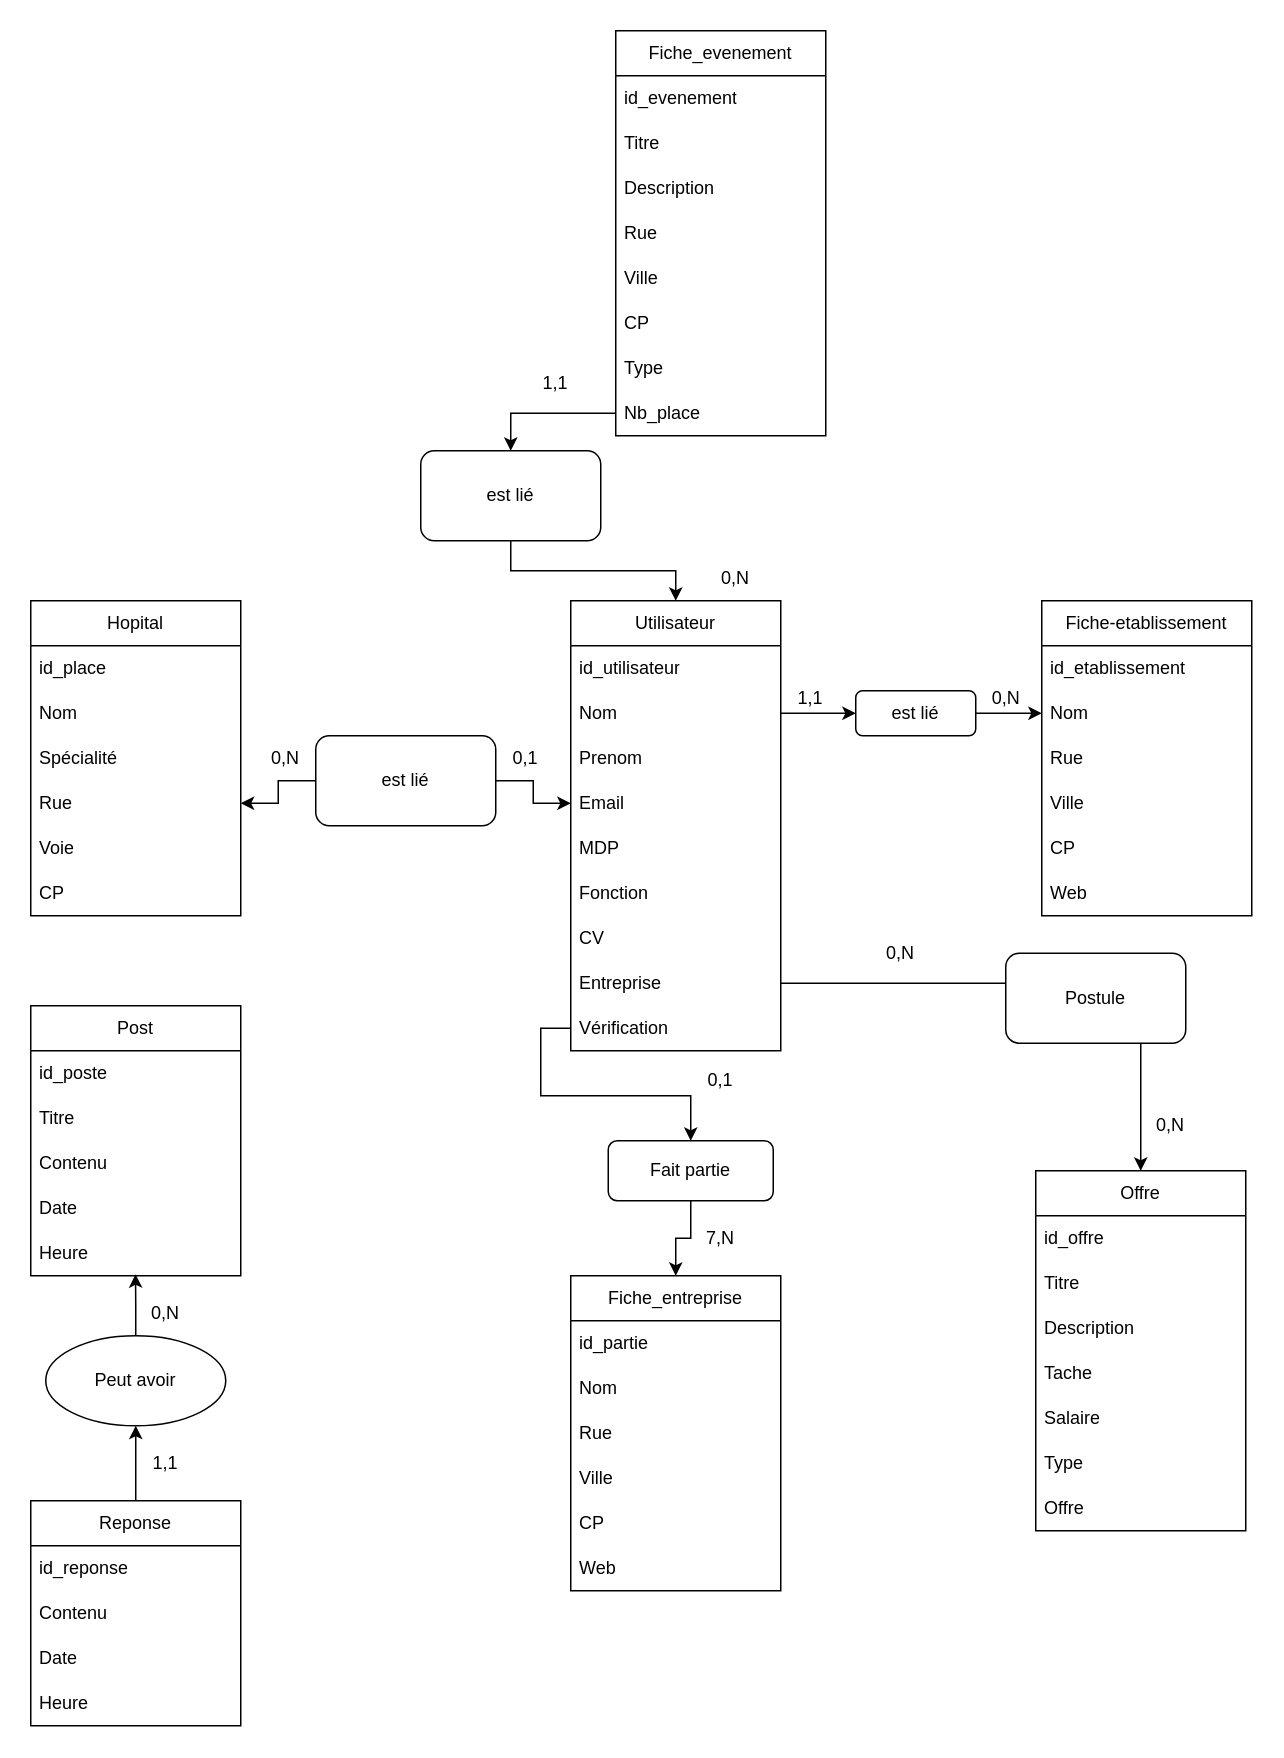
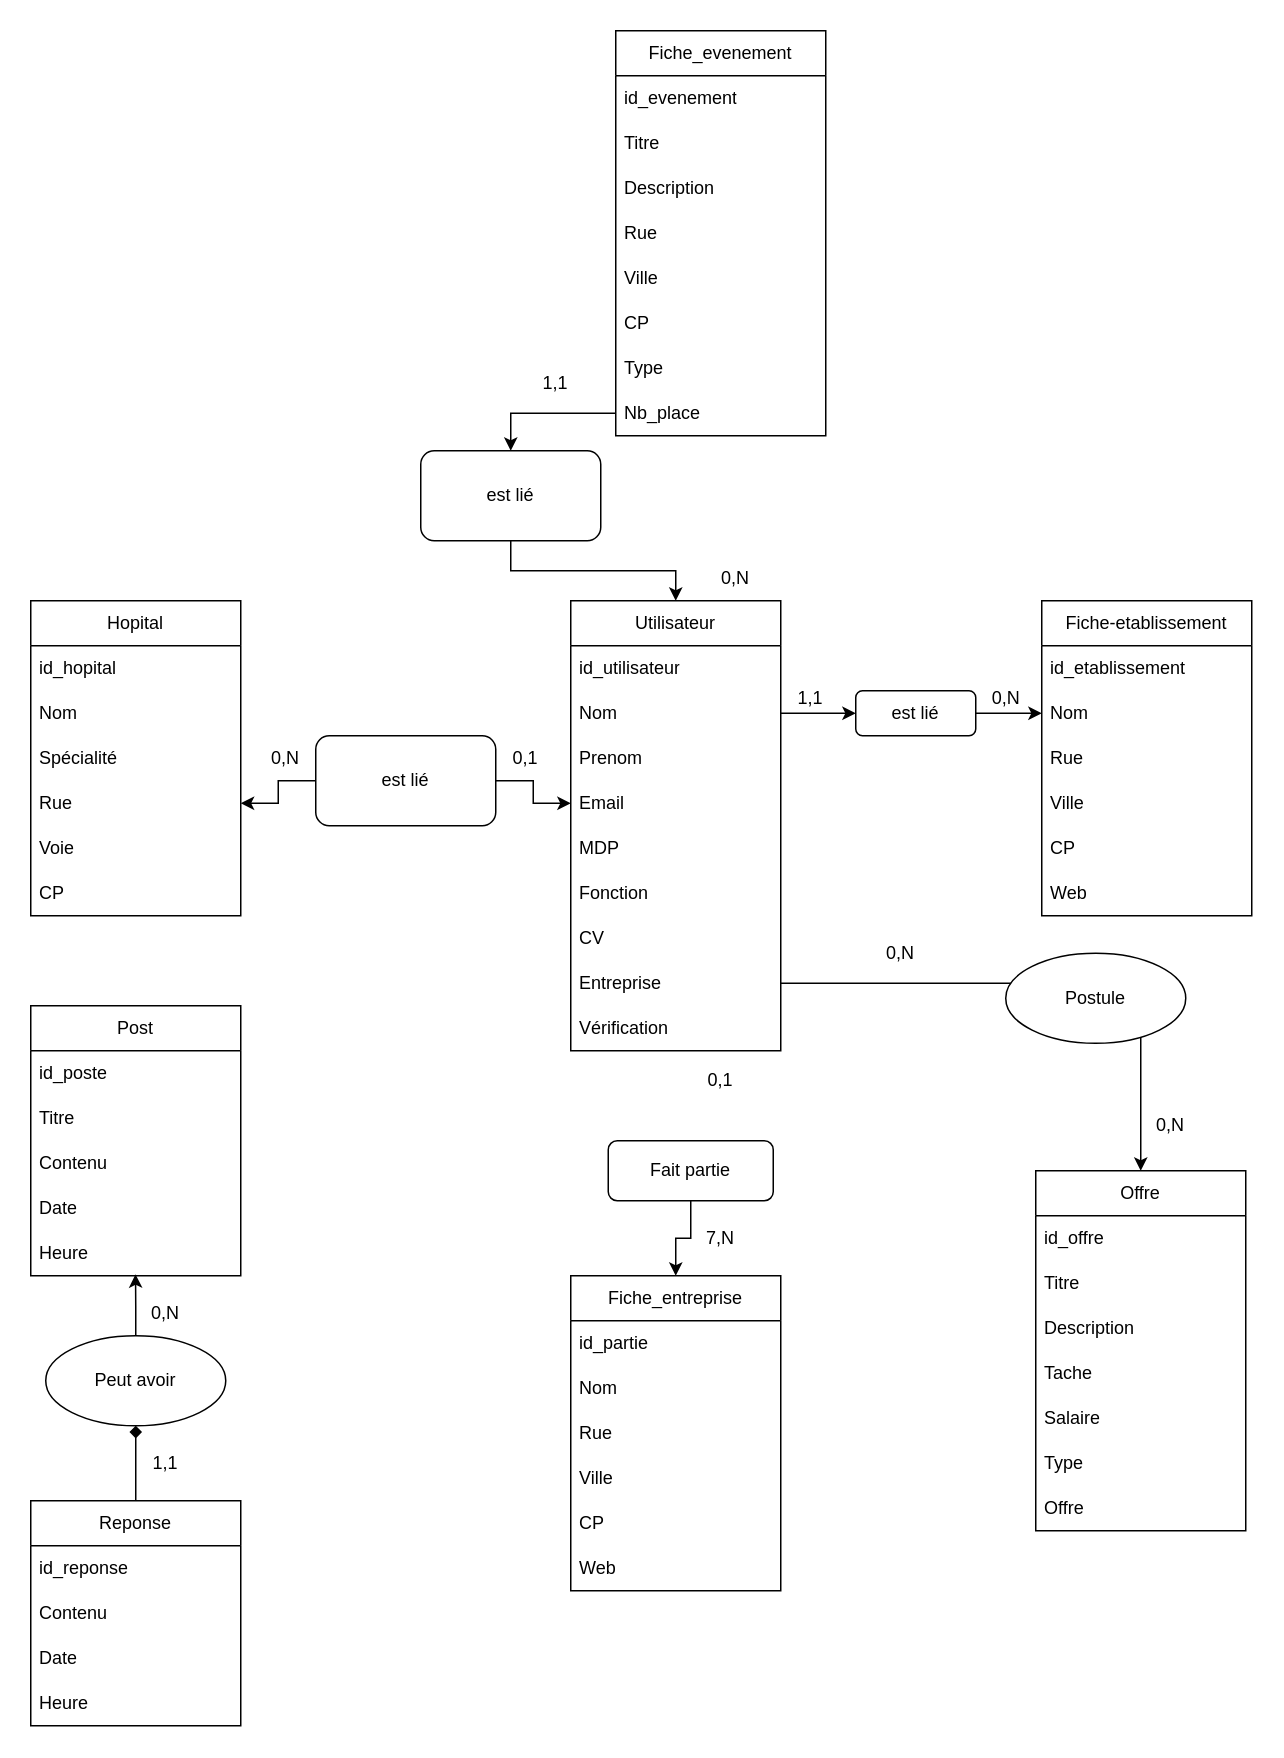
(75, 668) -> (83, 668)
(1096, 998) -> (1096, 998)
(586, 1096) -> none
(136, 1437) -> (136, 1438)
